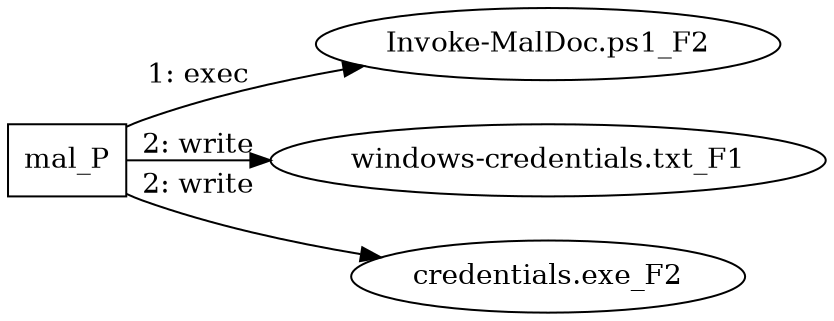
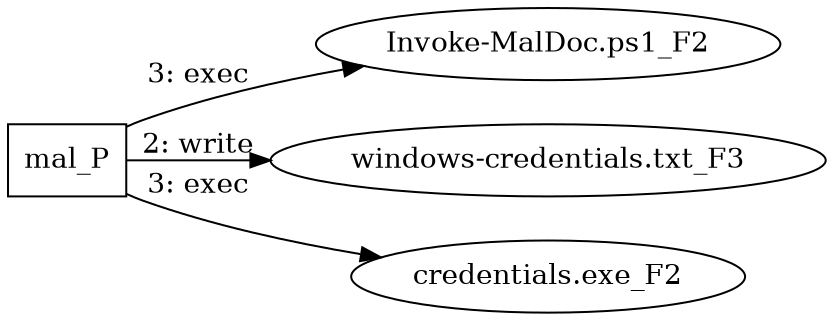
(198, 75) -> (198, 75)
(548, 160) -> (548, 160)
(198, 185) -> (198, 185)
